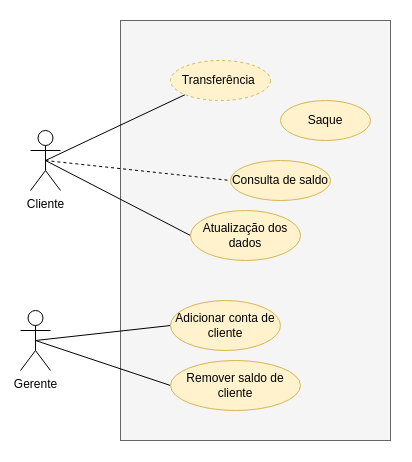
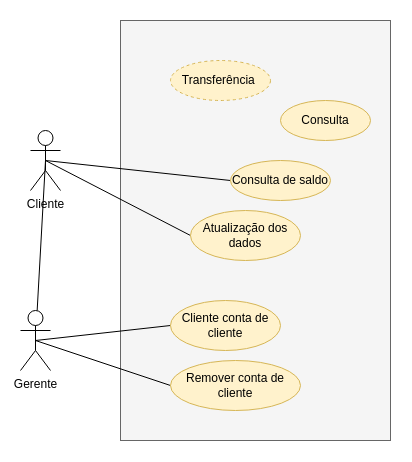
(326, 121) -> (326, 121)
(123, 124) -> (41, 242)
(142, 171) -> (142, 171)
(226, 326) -> (226, 326)
(236, 386) -> (236, 386)
